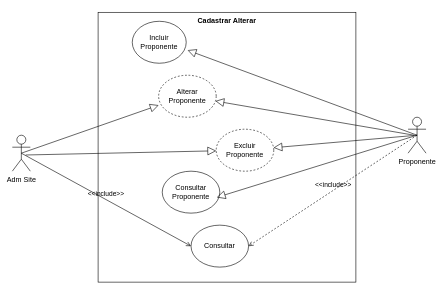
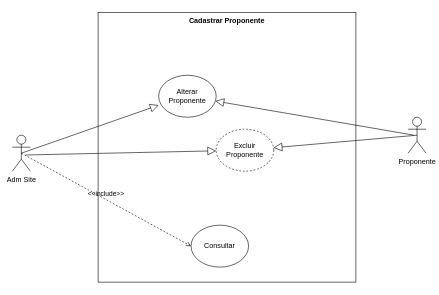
(227, 21) -> (227, 21)
(159, 42) -> none
(304, 93) -> none
(188, 96) -> (188, 96)
(317, 166) -> none
(191, 192) -> none
(293, 217) -> none
(144, 221) -> (144, 221)
